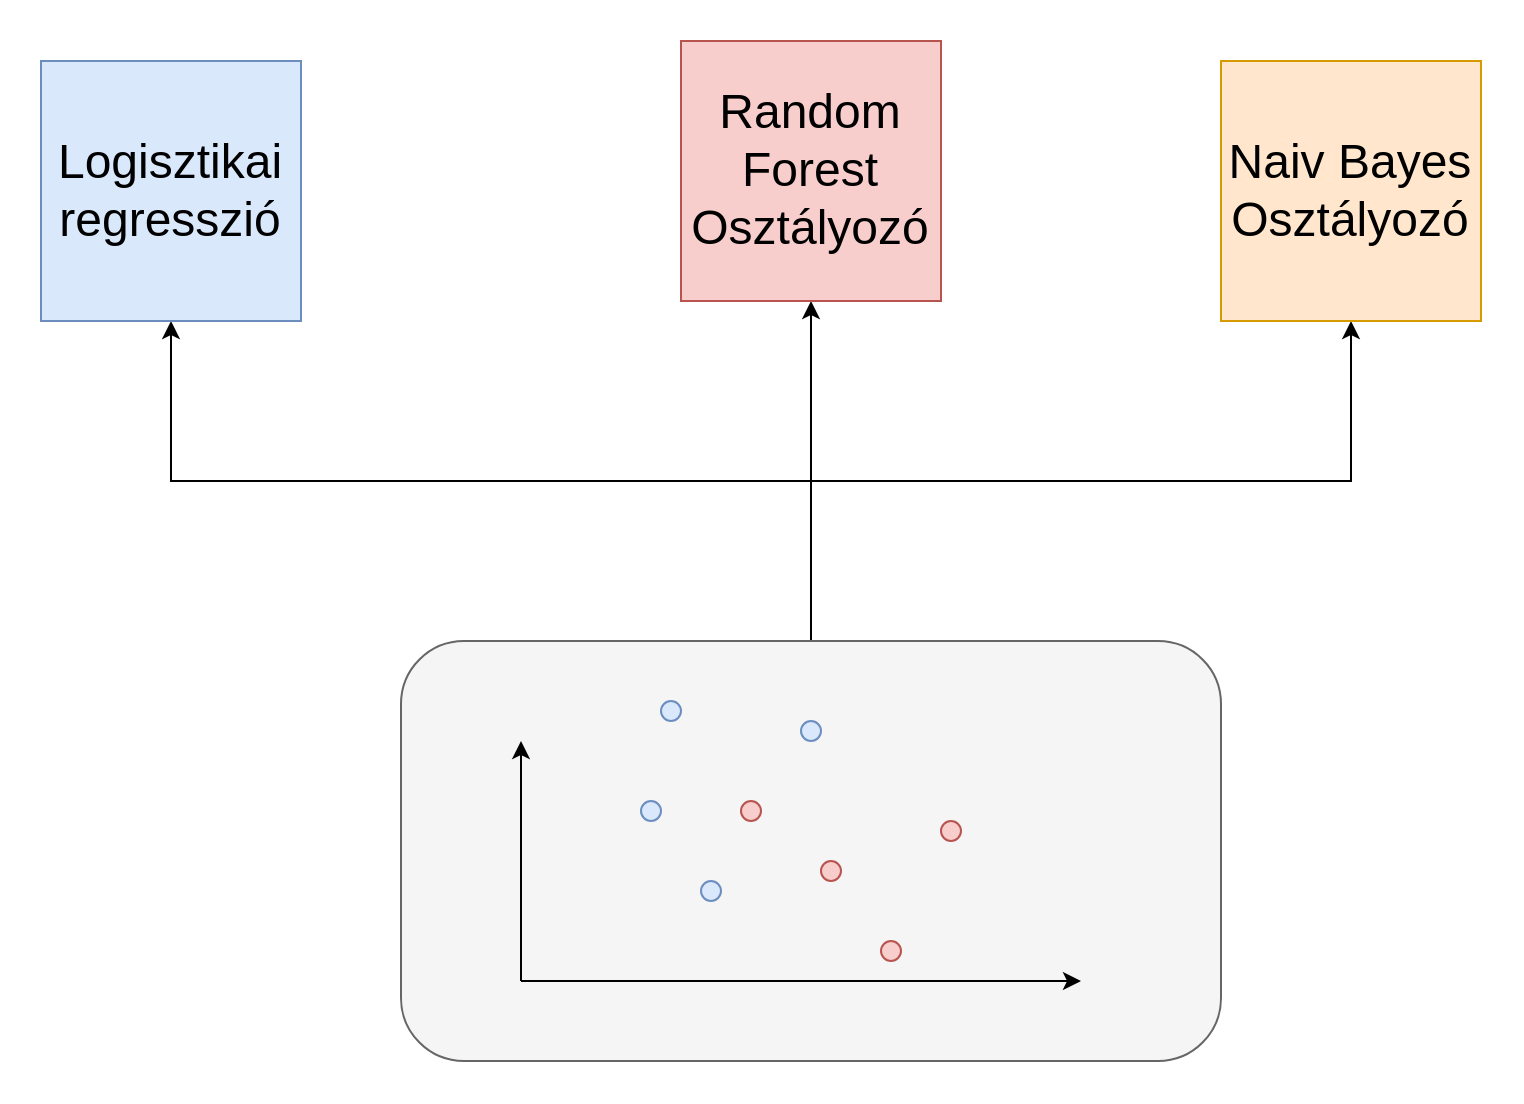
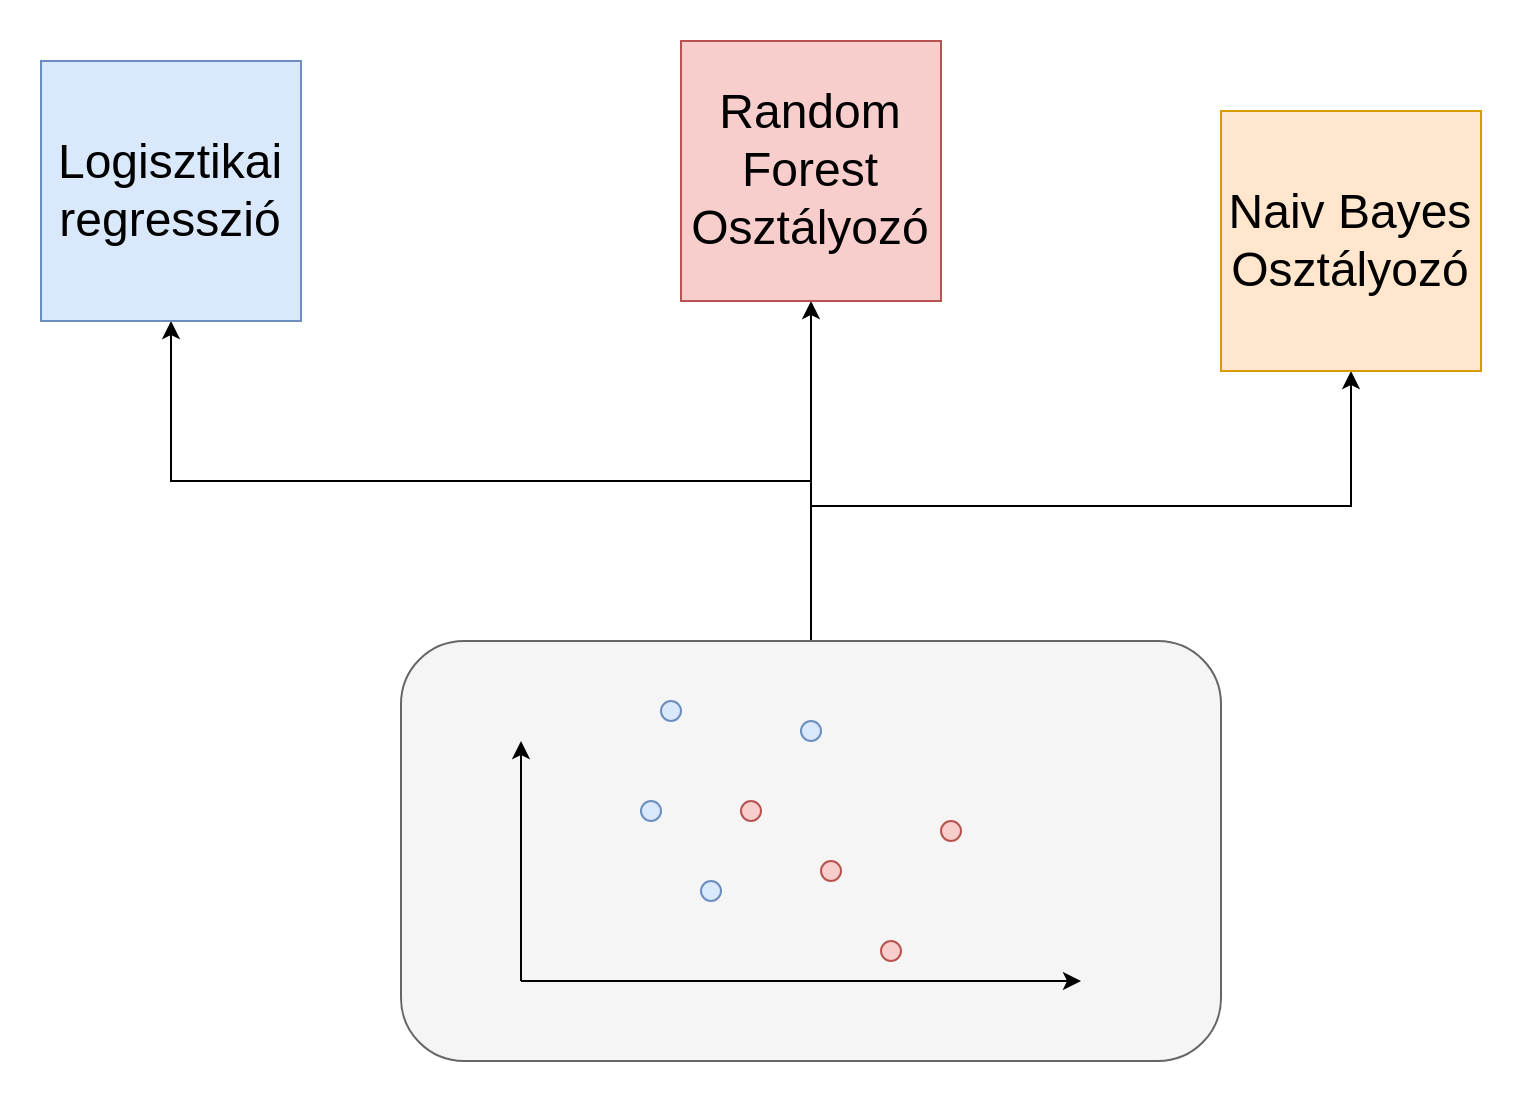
(1351, 191) -> (1351, 241)
